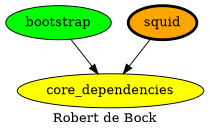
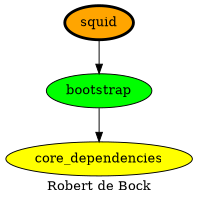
(140, 53) -> (99, 52)
